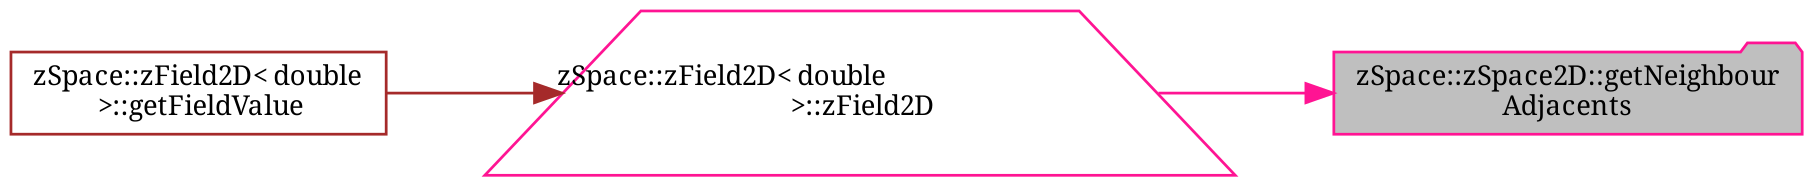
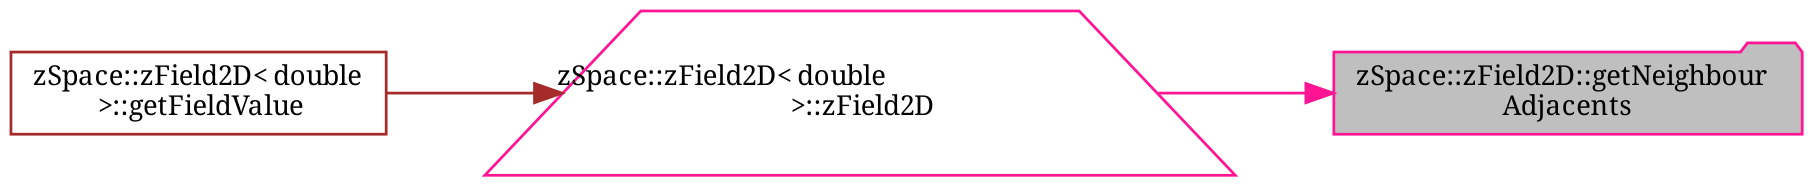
(1568, 93) -> (1568, 93)
